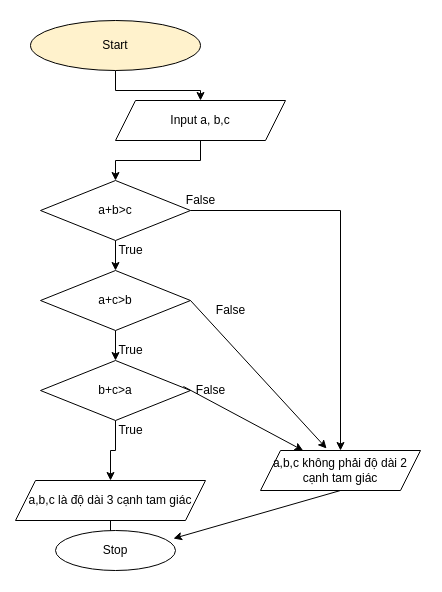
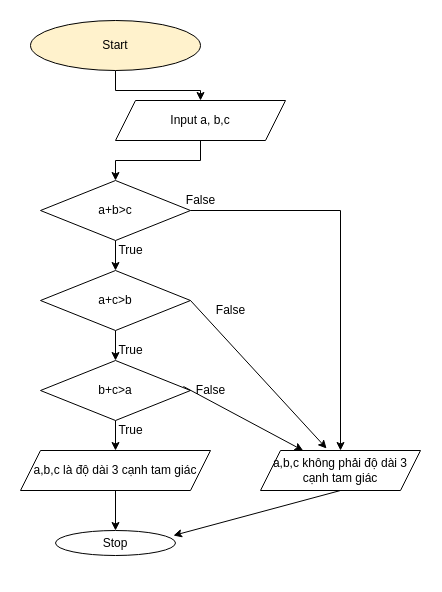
(341, 471) -> (341, 471)
(111, 501) -> (116, 471)
(116, 551) -> (116, 543)
